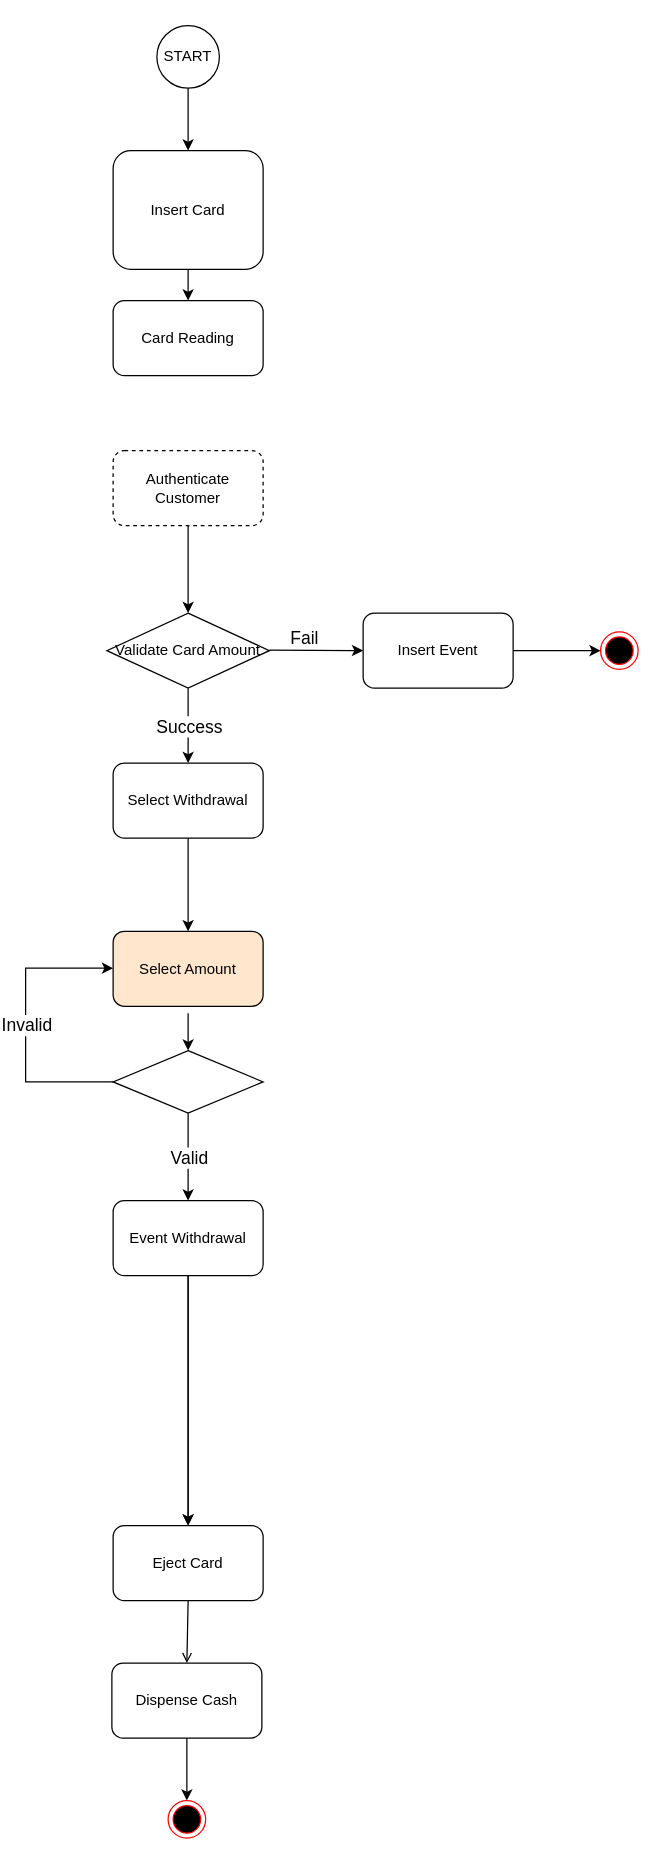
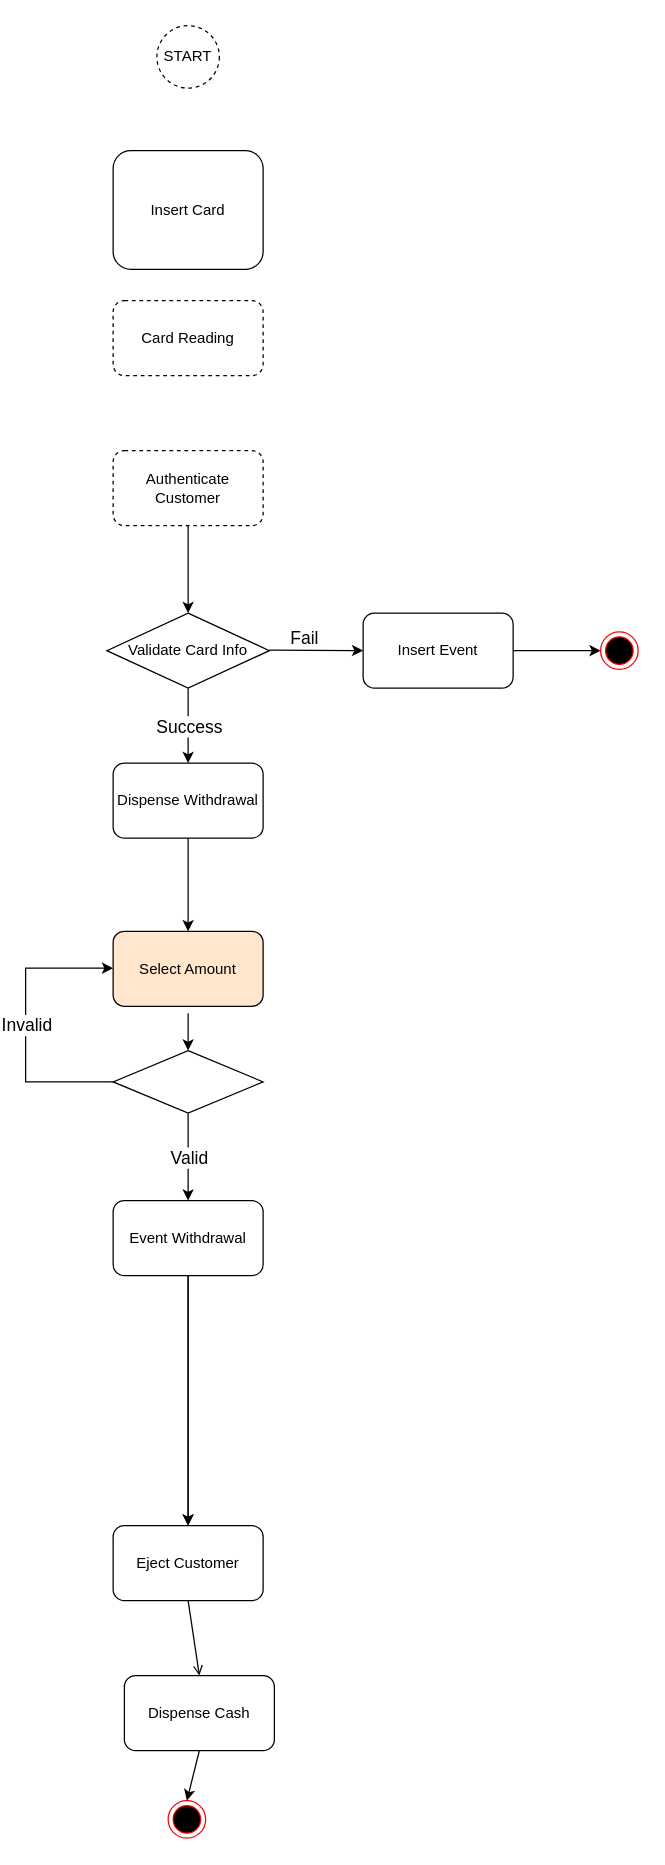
(188, 57) -> (188, 57)
(188, 115) -> none
(188, 281) -> none
(188, 338) -> (188, 338)
(188, 651) -> (188, 651)
(188, 801) -> (188, 801)
(188, 1563) -> (188, 1563)
(187, 1701) -> (199, 1713)
